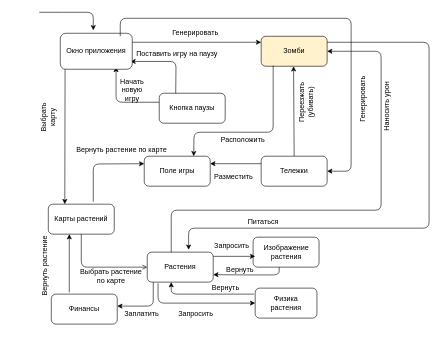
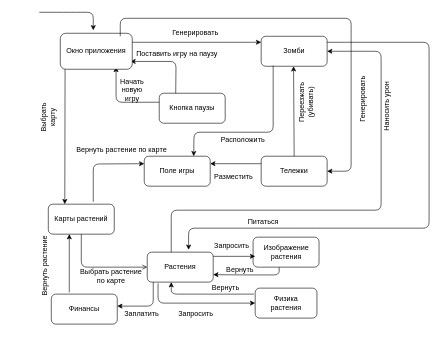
(294, 51) -> (294, 51)
